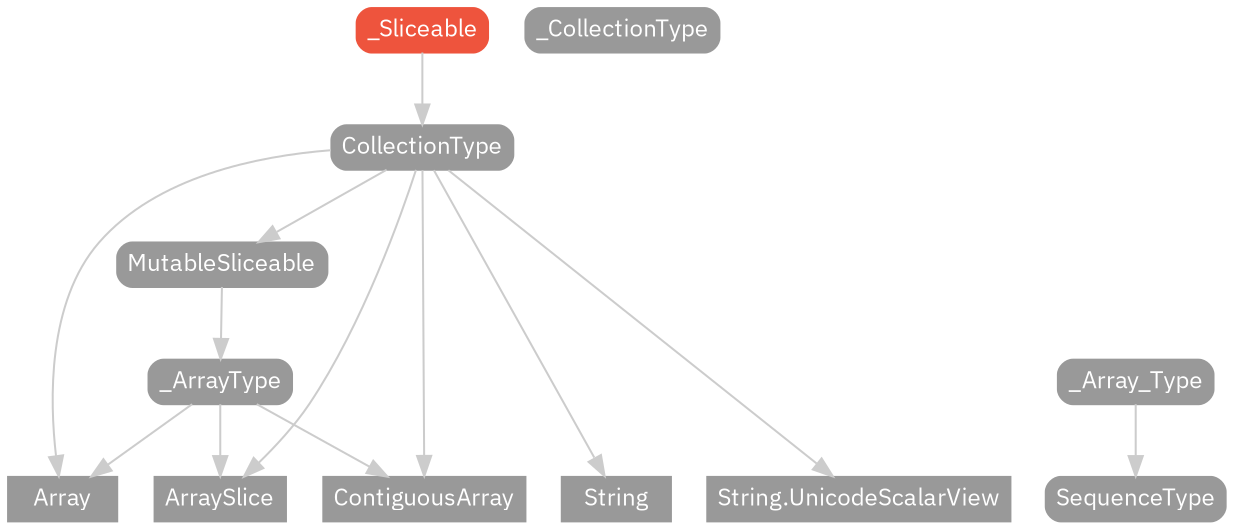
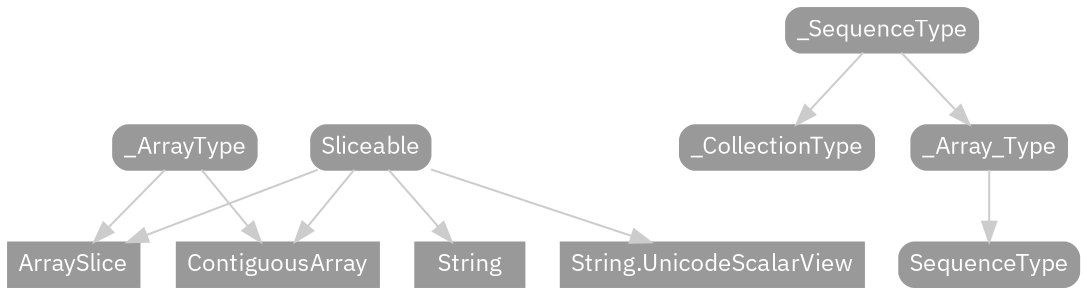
(422, 30) -> none
none -> (882, 30)
(422, 148) -> (371, 148)
(222, 265) -> none
(63, 499) -> none
